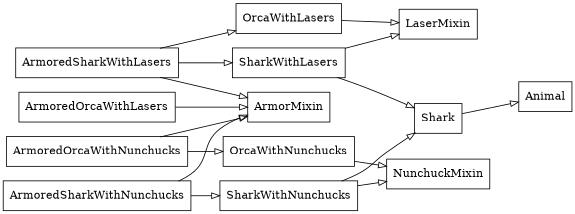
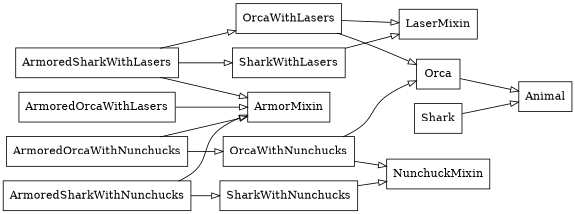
none -> (438, 74)
(372, 90) -> none
(377, 160) -> none
